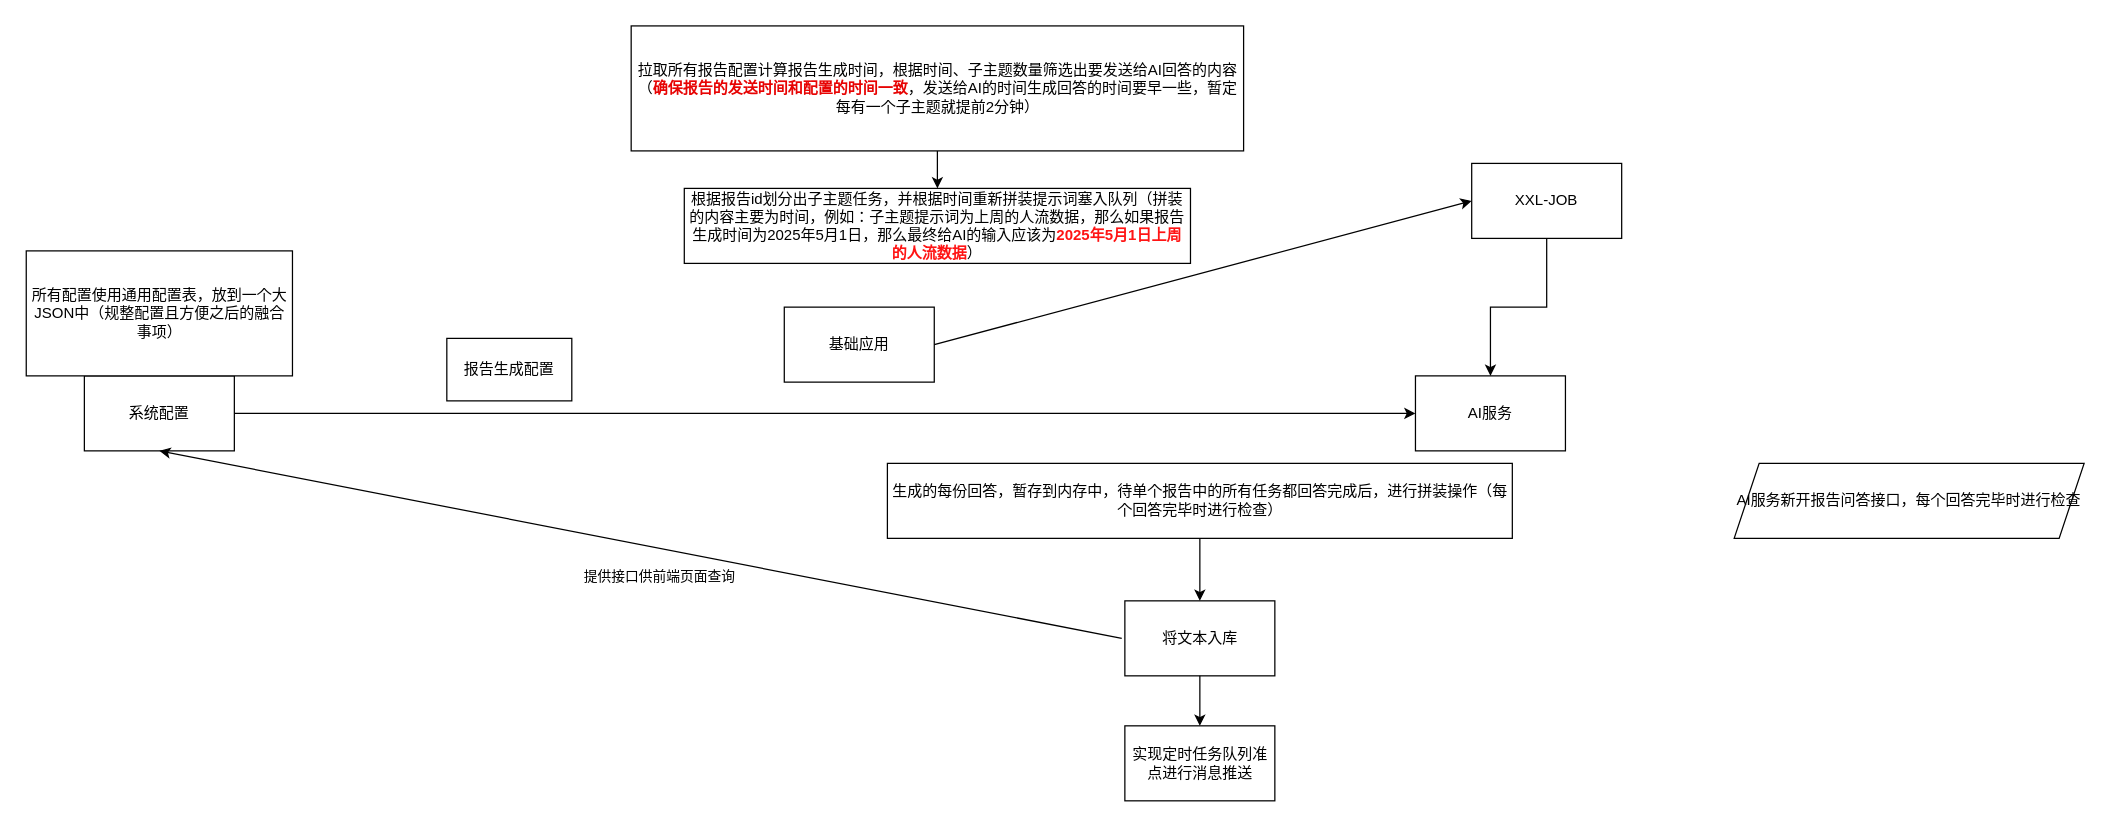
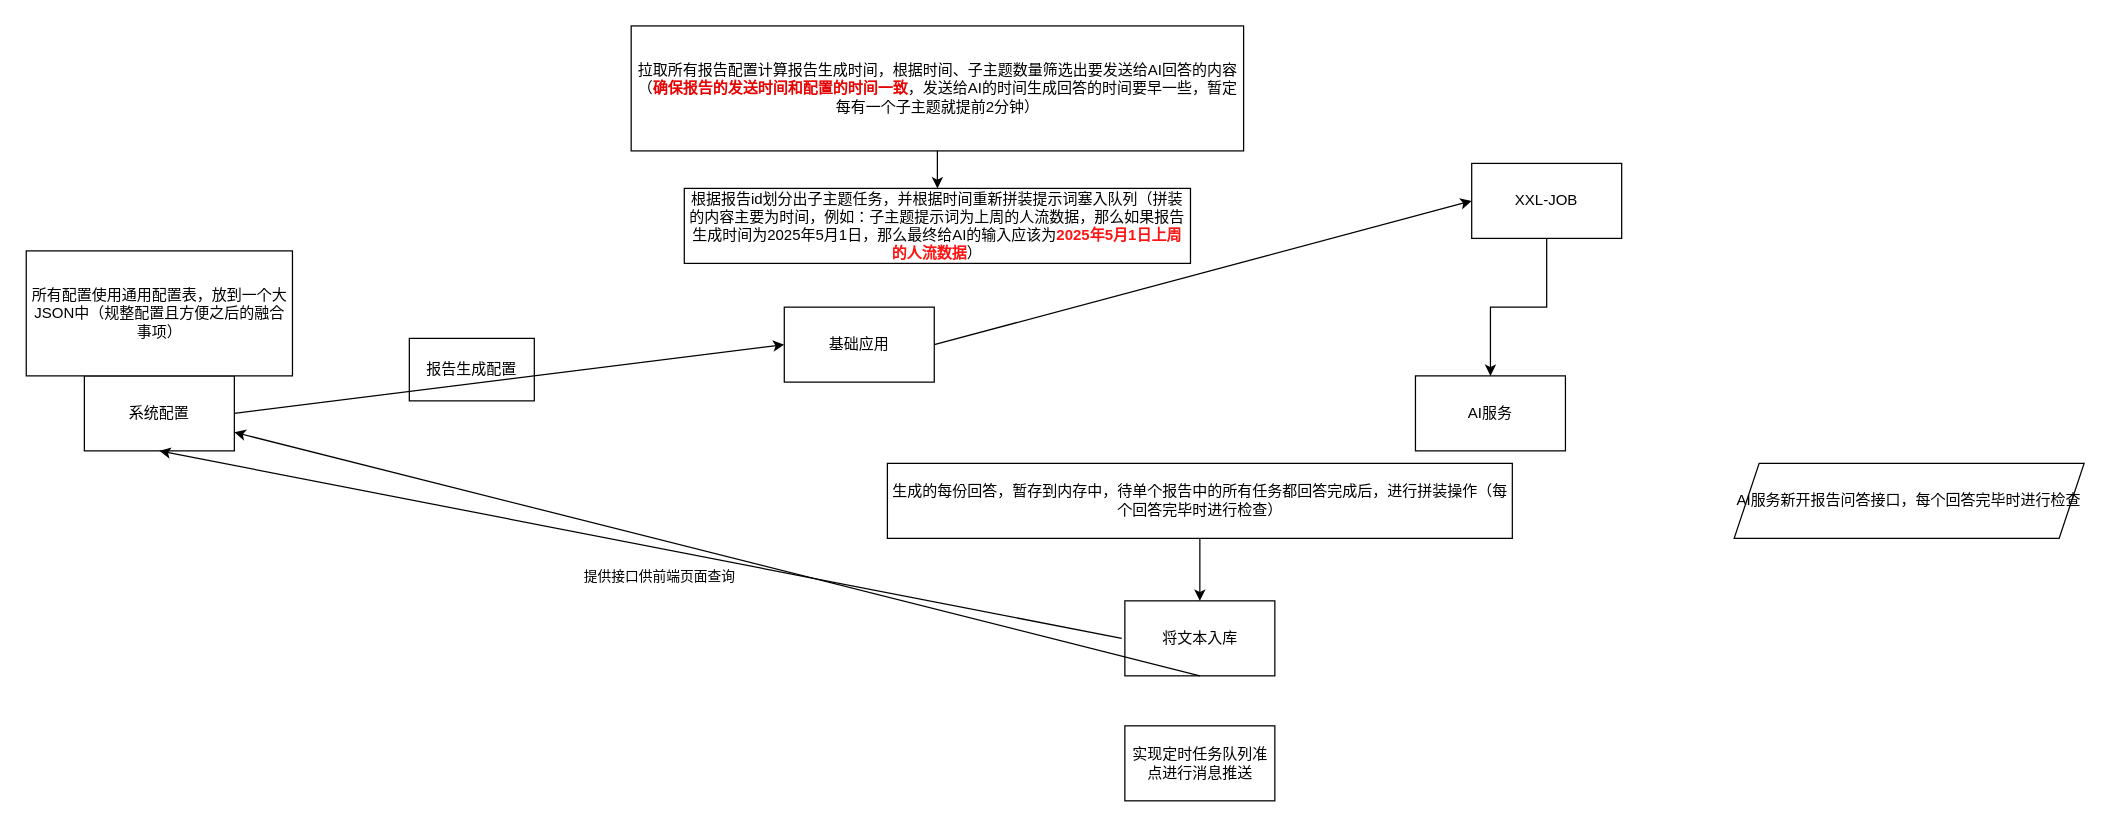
(509, 369) -> (472, 369)
(822, 413) -> (506, 379)
(1200, 697) -> (513, 502)
